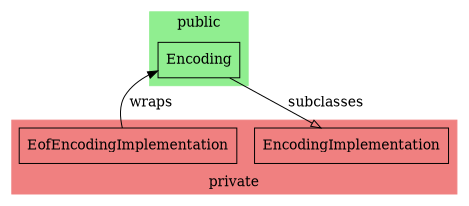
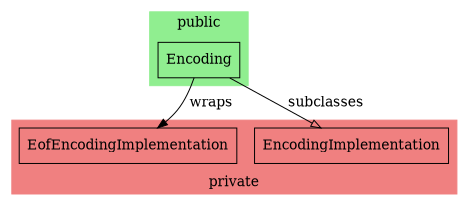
(125, 96) -> (183, 102)
